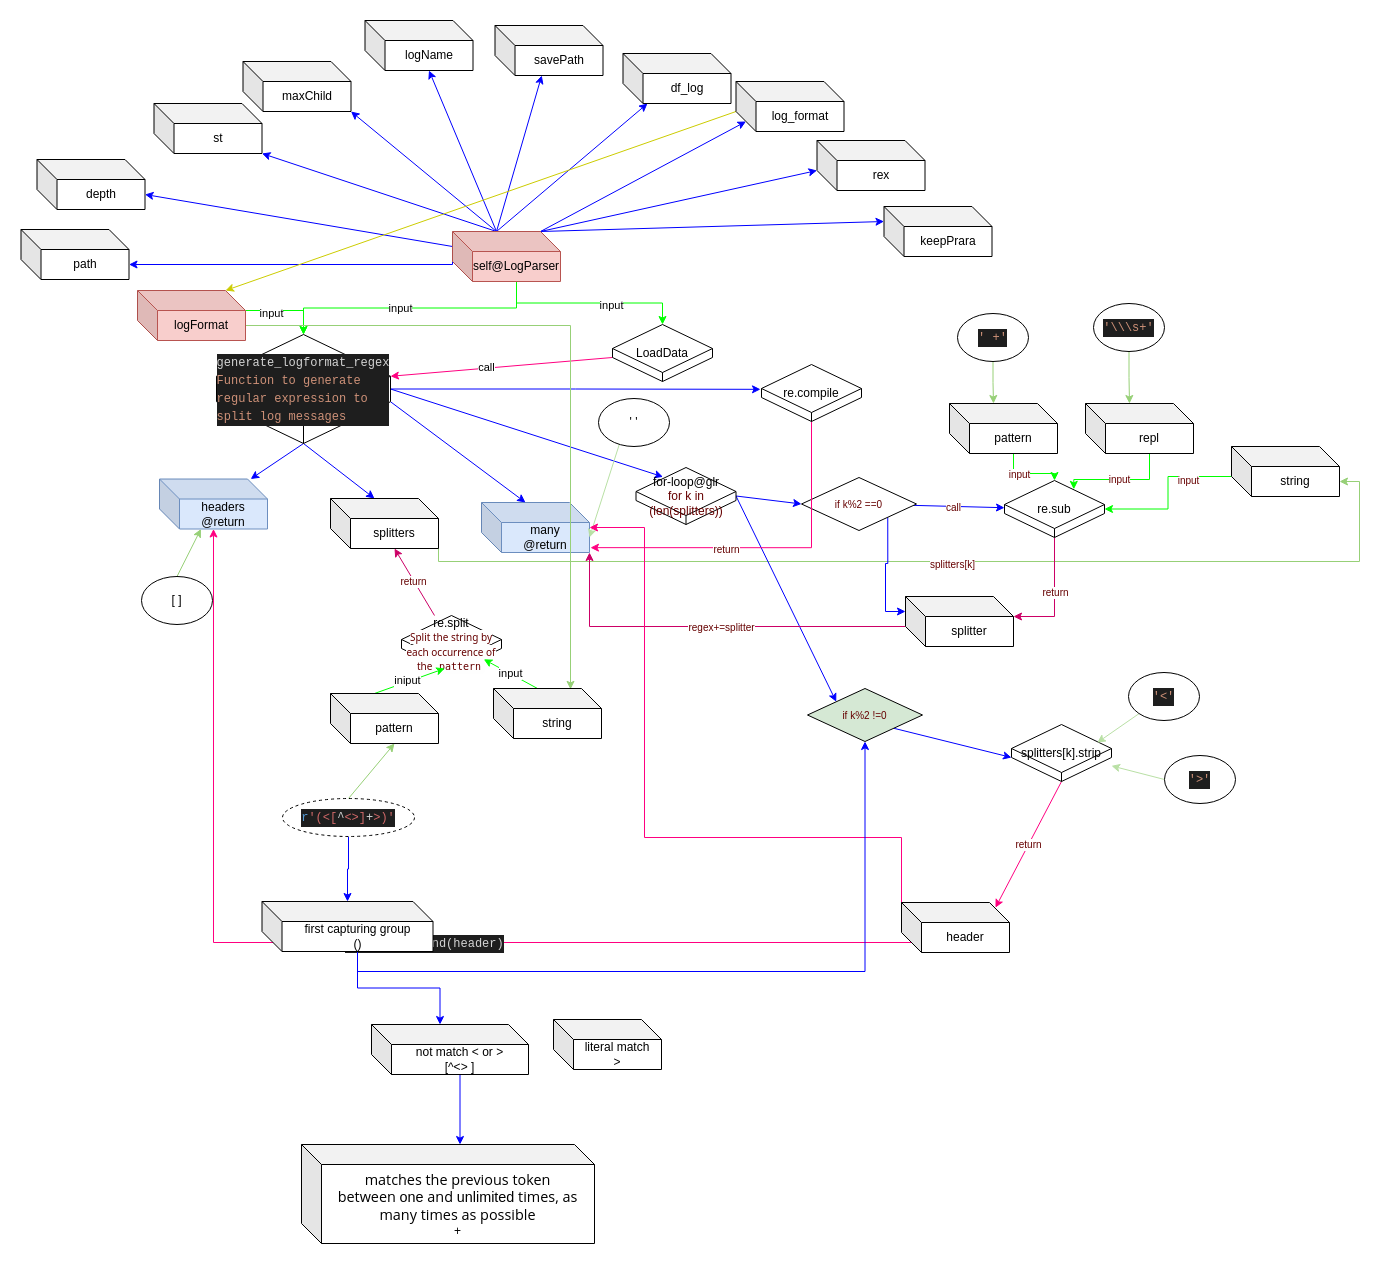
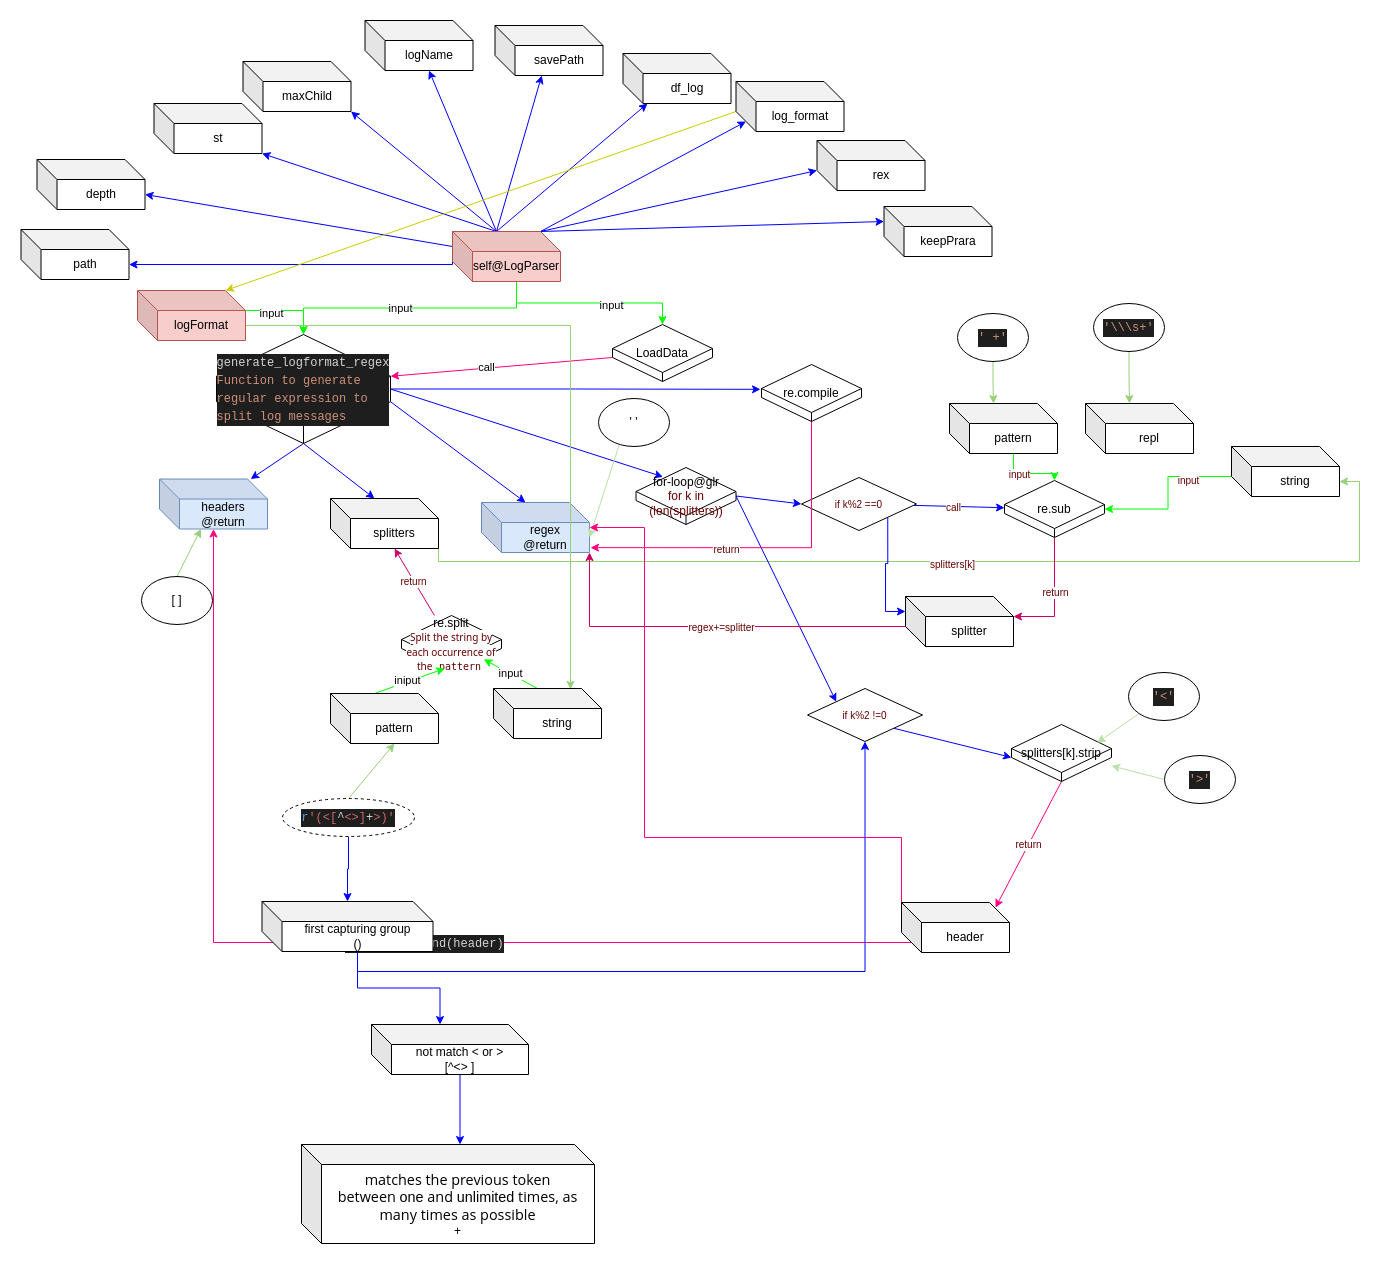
(1123, 480) -> none
(546, 538) -> (546, 538)
(865, 715) -> (865, 715)
(608, 1045) -> none
